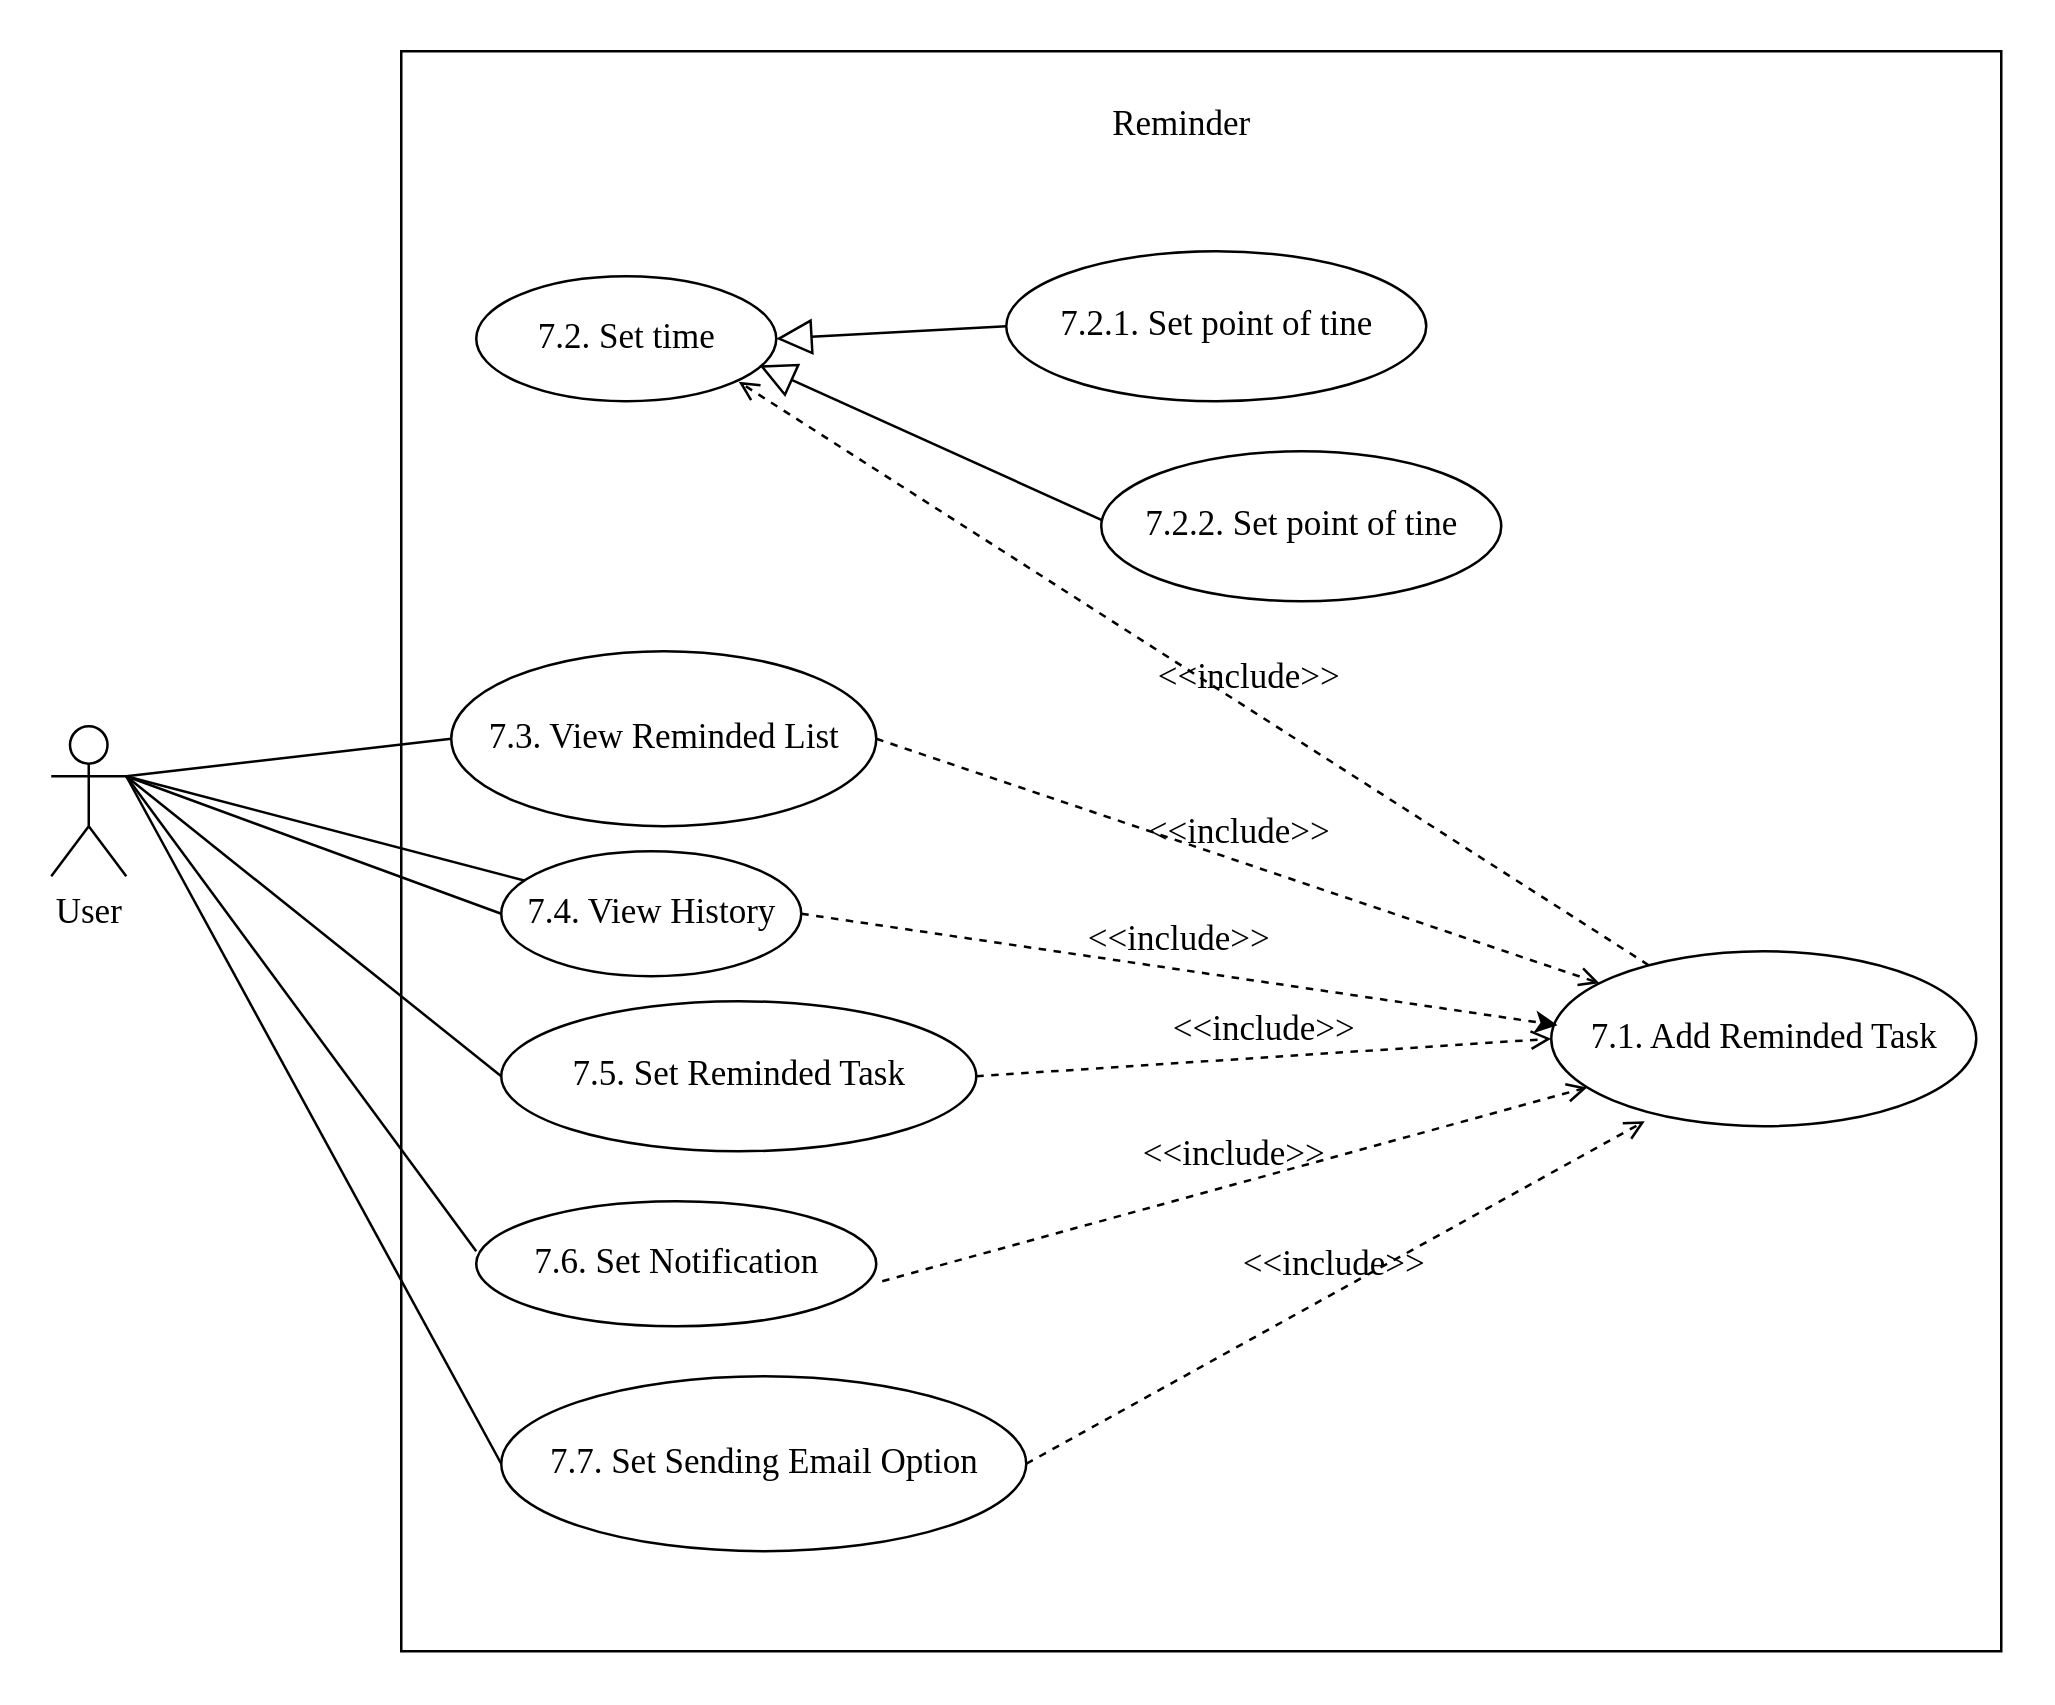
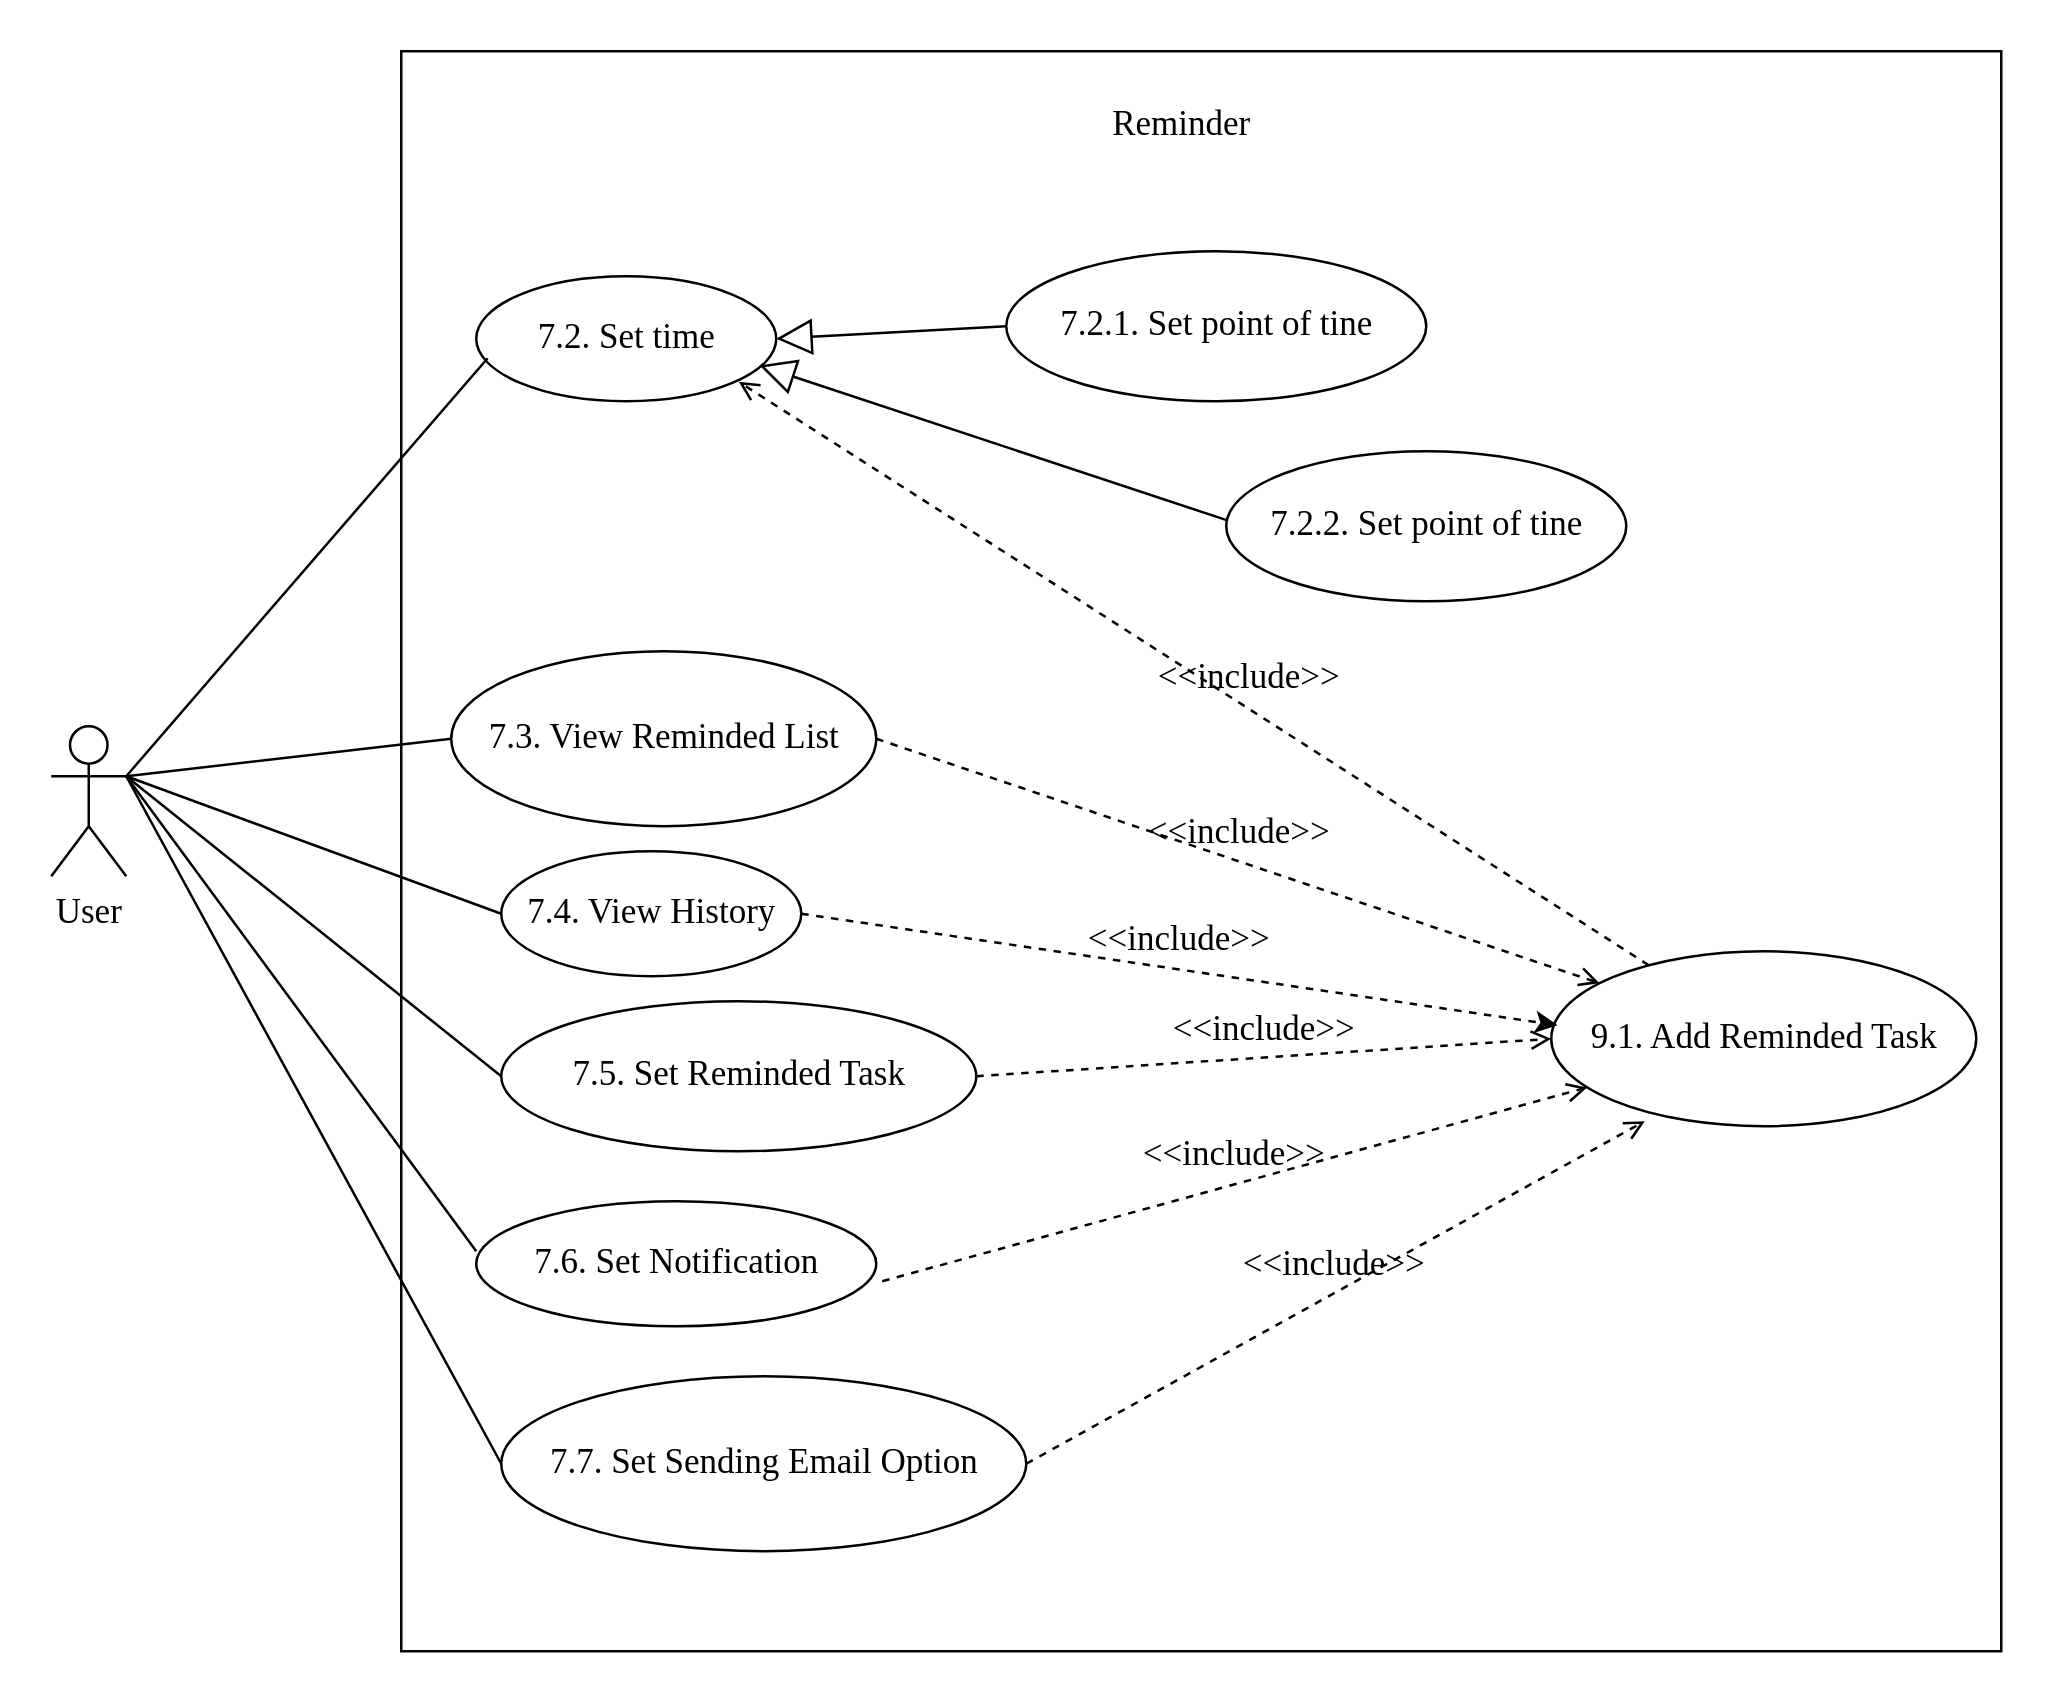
(1301, 526) -> (1426, 526)
(342, 833) -> (308, 566)
(1765, 1039) -> (1765, 1039)
